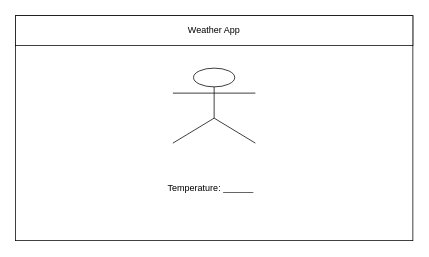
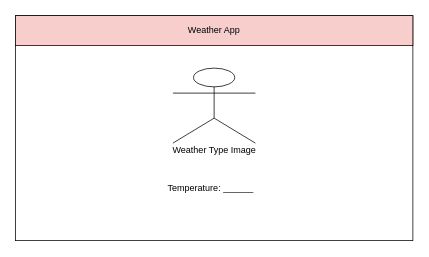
(214, 30) -> (214, 30)
none -> (214, 150)
